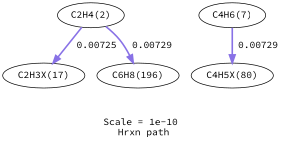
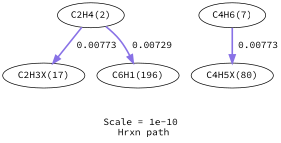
(94, 45) -> (94, 45)
(255, 45) -> (255, 45)
(138, 76) -> (138, 76)
